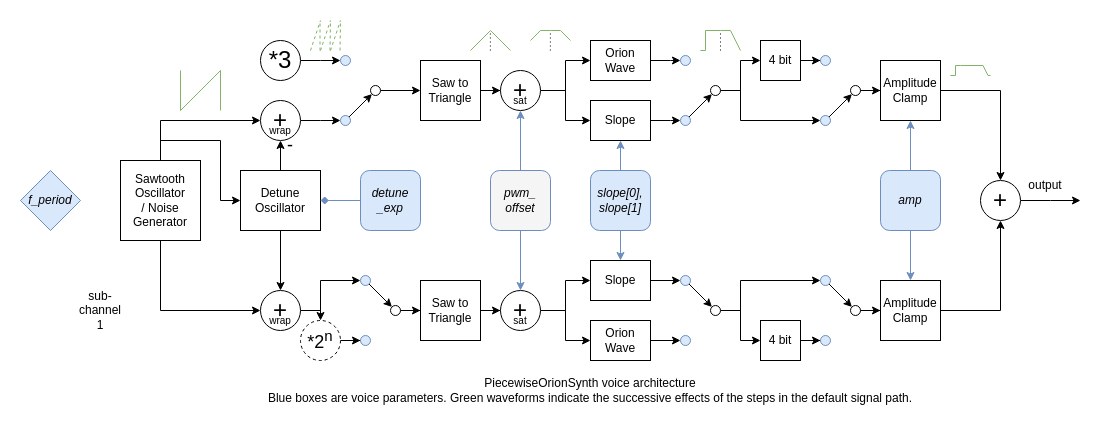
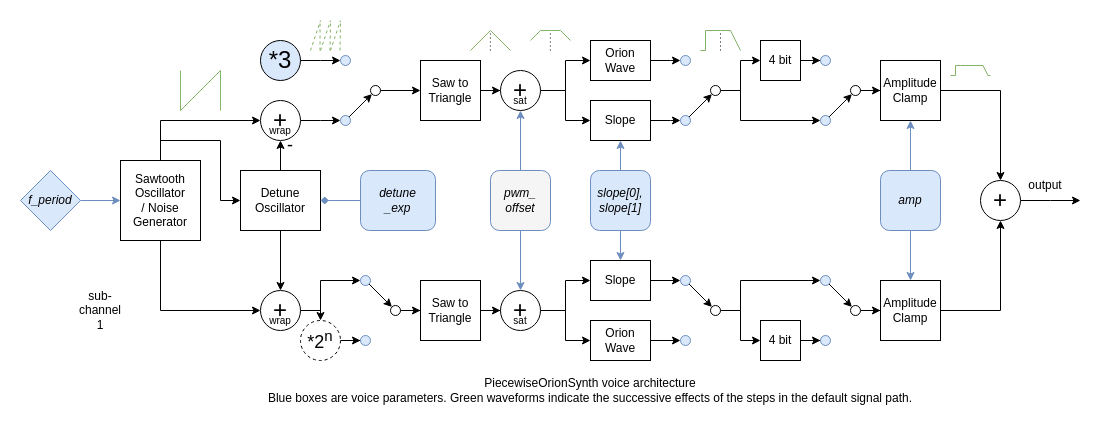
(281, 61) -> (281, 61)
none -> (97, 201)
(391, 201) -> (398, 201)
